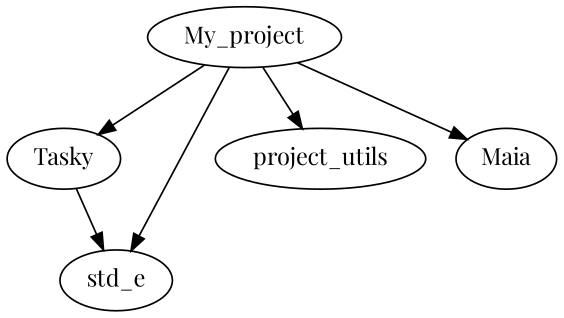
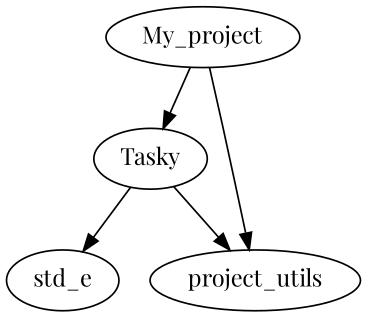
(184, 151) -> none
(506, 159) -> none
none -> (196, 212)
